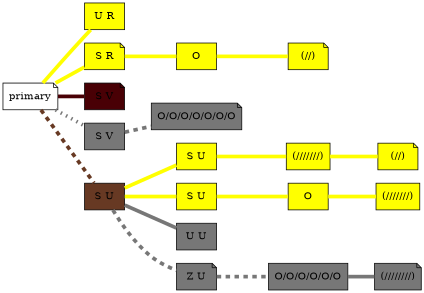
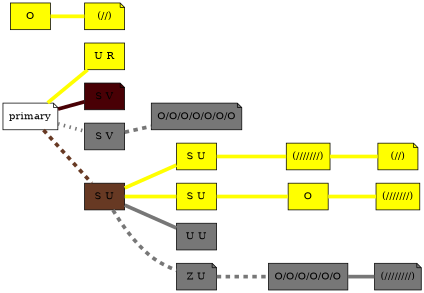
(105, 56) -> none
